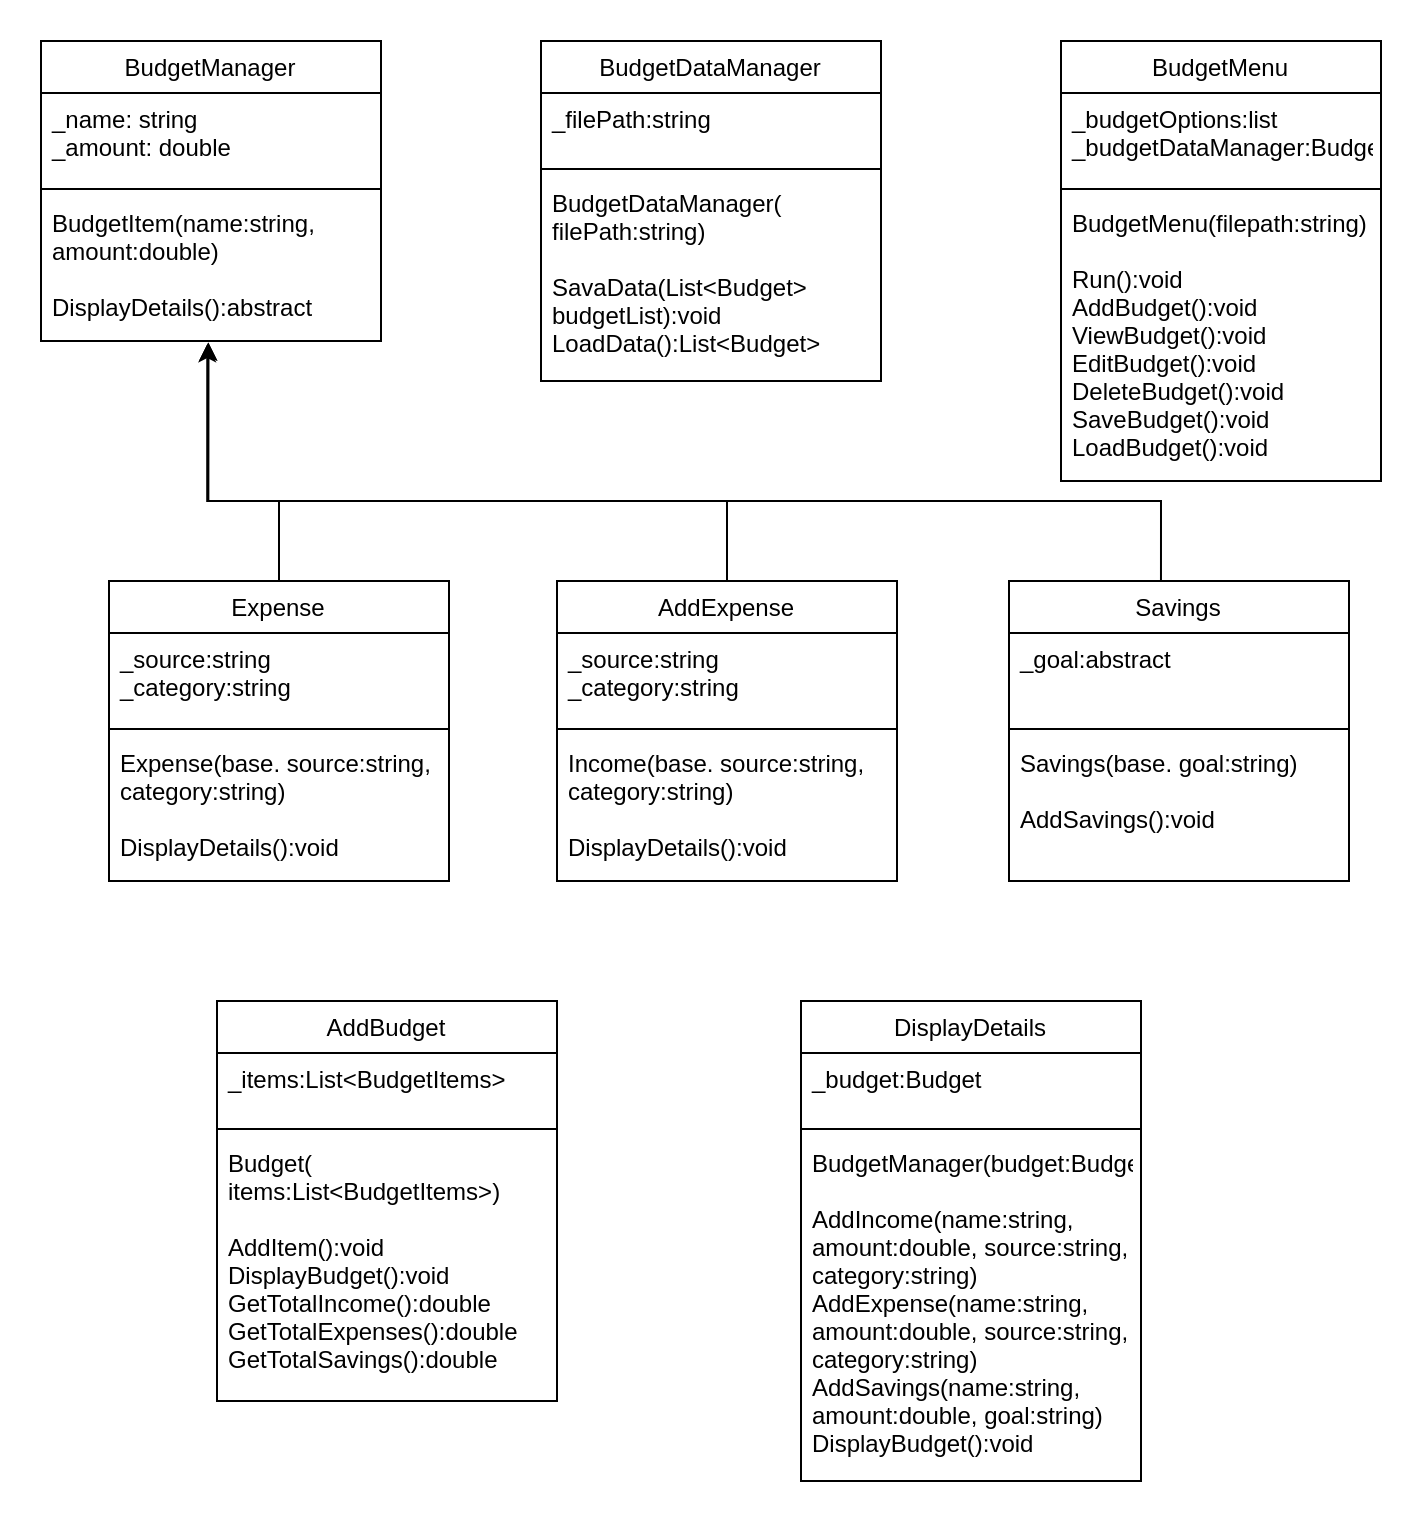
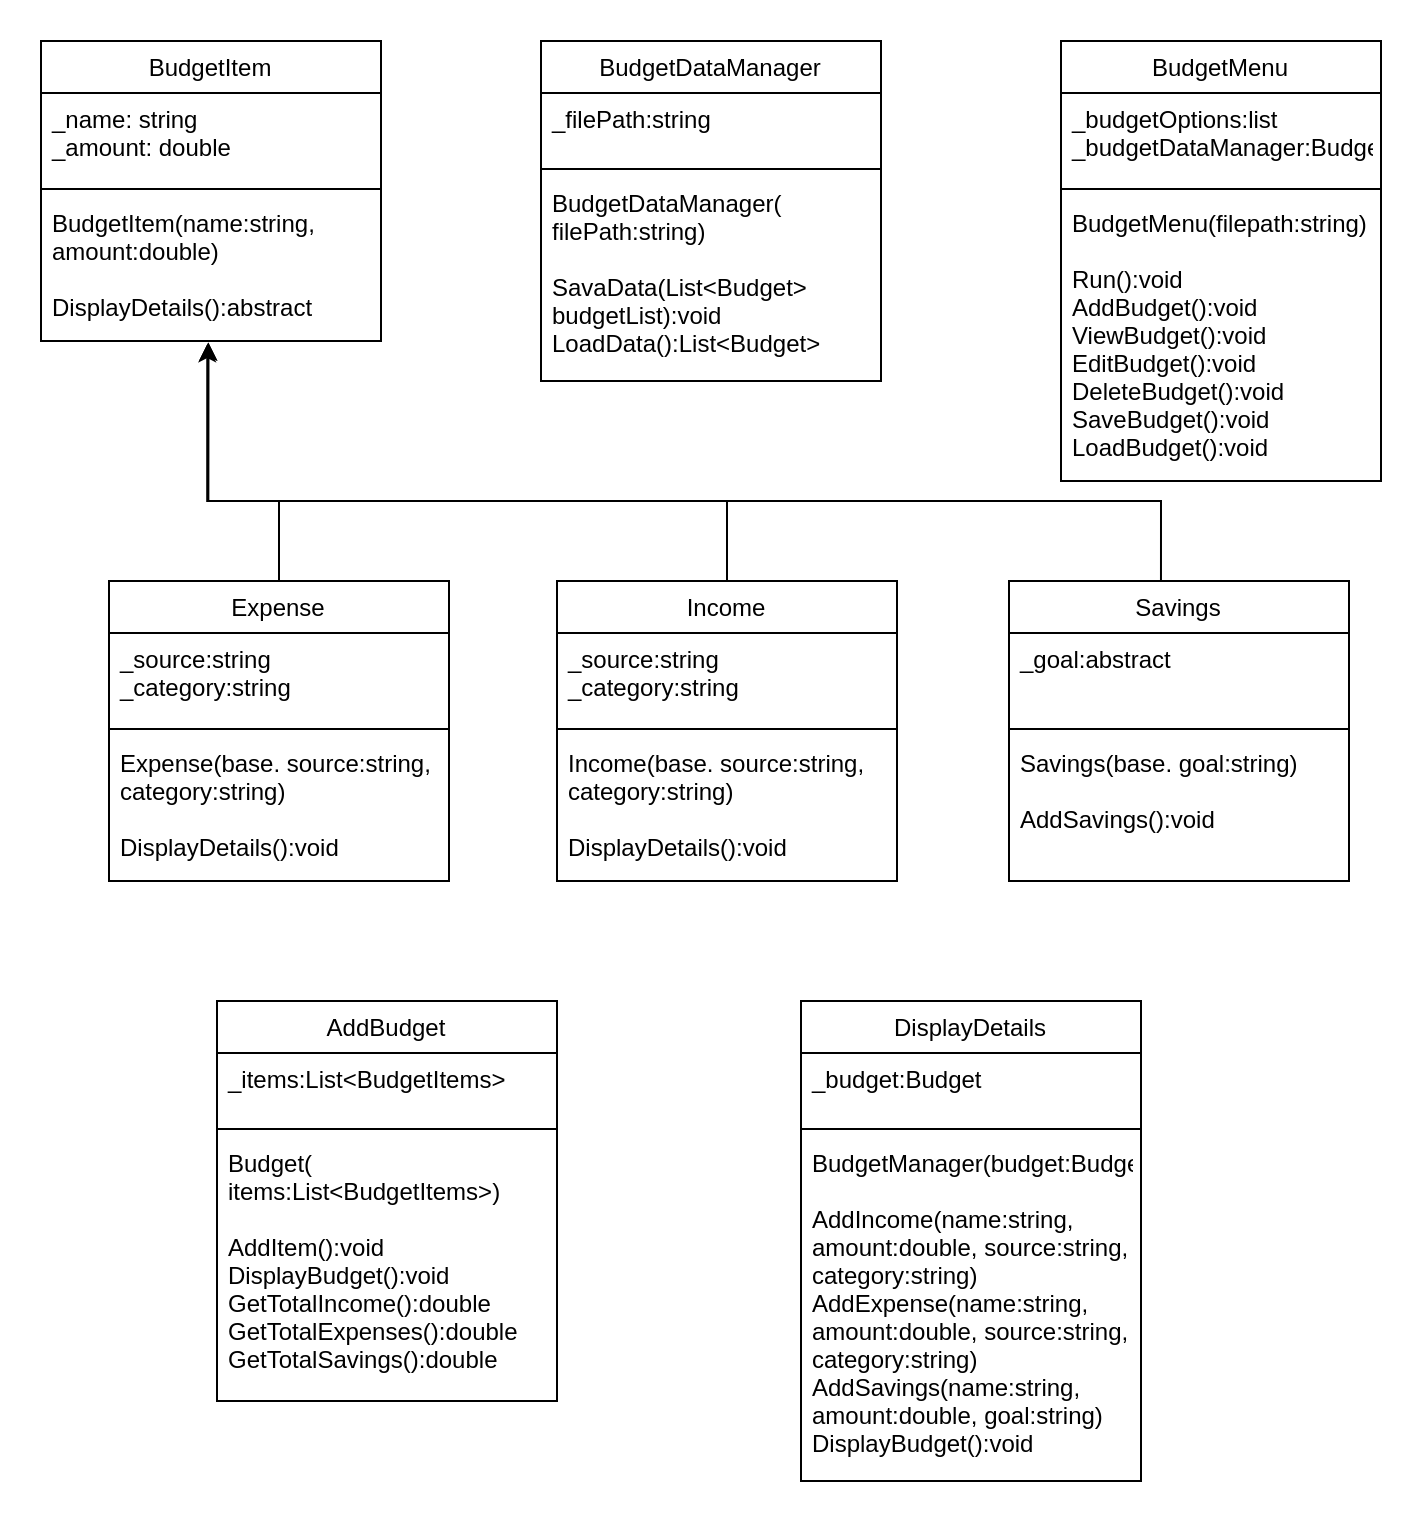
(210, 68) -> (210, 68)
(726, 608) -> (726, 608)
